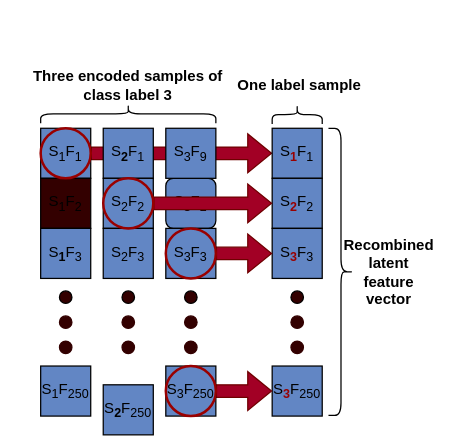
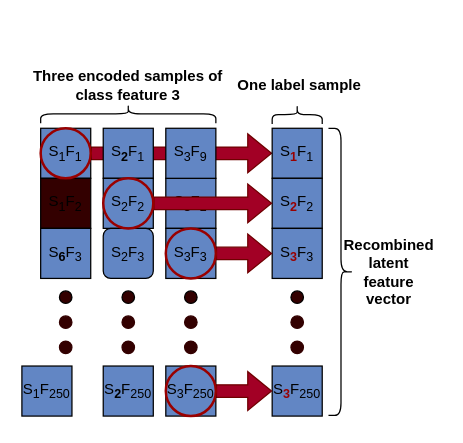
(128, 86) -> (128, 86)
(191, 203) -> (191, 203)
(66, 253) -> (66, 253)
(128, 253) -> (128, 253)
(66, 391) -> (47, 391)
(128, 409) -> (128, 391)
